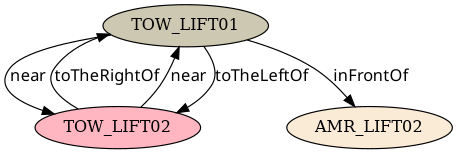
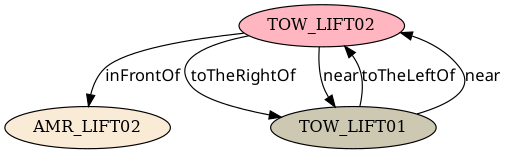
(302, 61) -> (157, 47)
